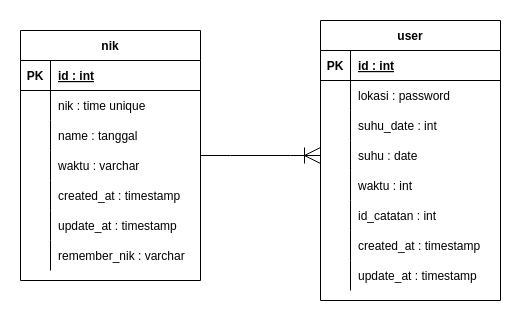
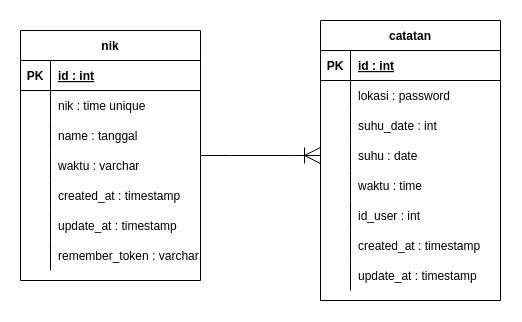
(410, 36) -> (410, 36)
(389, 186) -> (392, 186)
(404, 216) -> (394, 216)
(126, 256) -> (134, 256)
